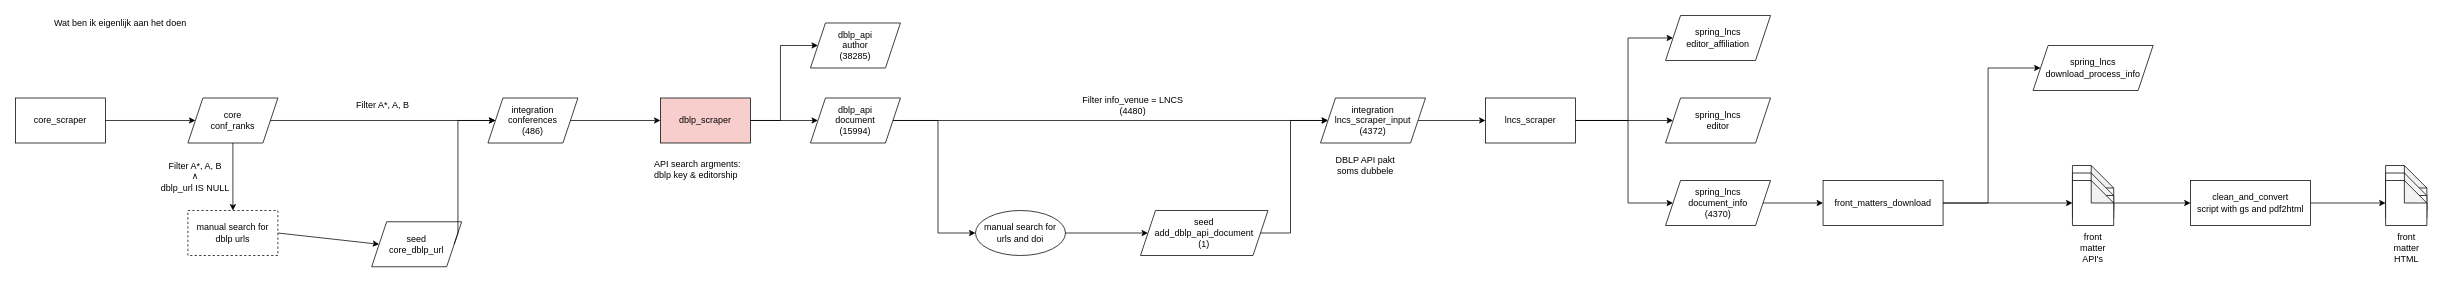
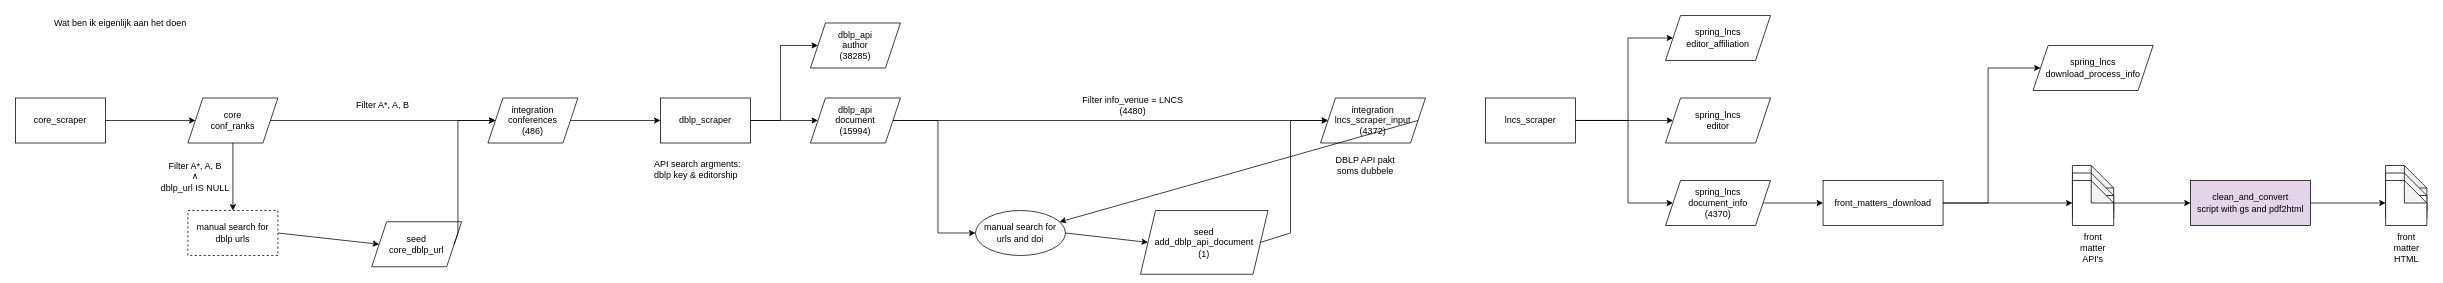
(705, 120) -> (705, 120)
(1449, 120) -> (1241, 170)
(2250, 203) -> (2250, 203)
(1204, 233) -> (1204, 242)
